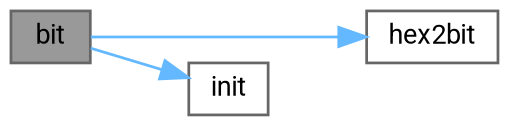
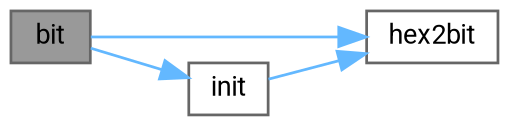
none -> (304, 70)
